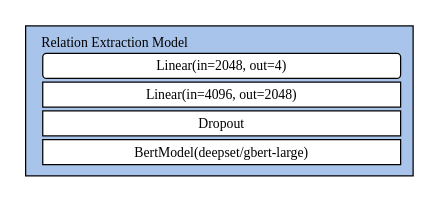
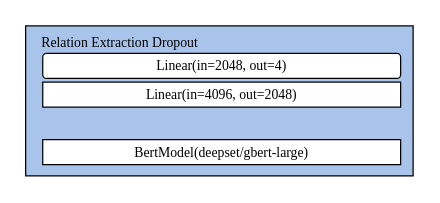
(114, 43) -> (123, 43)
(222, 123) -> none
